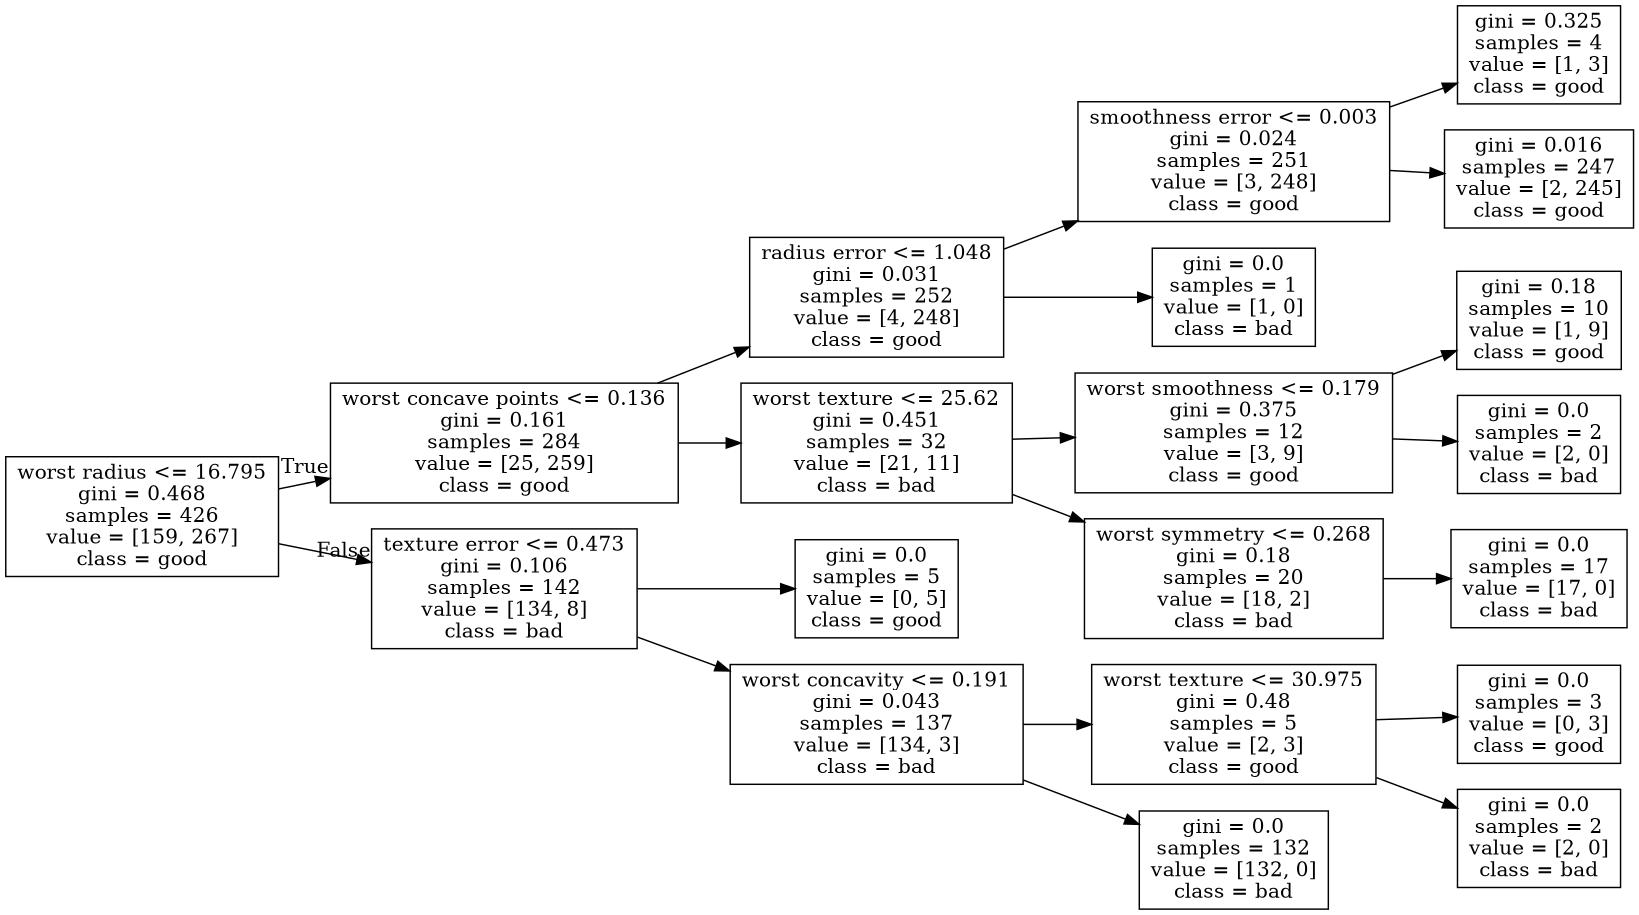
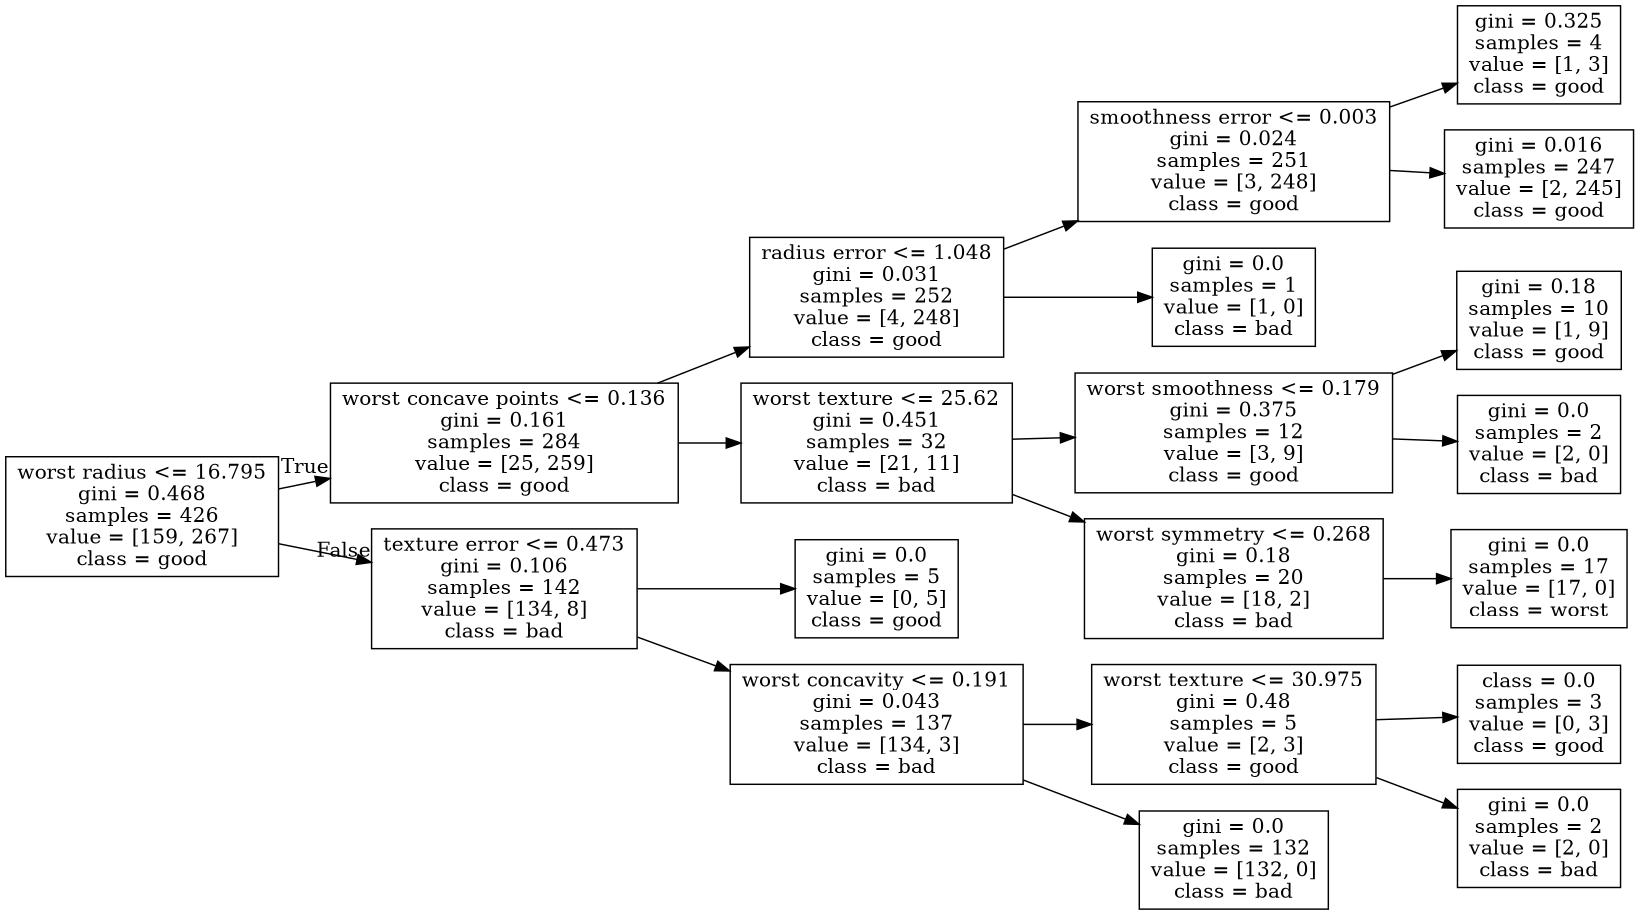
(1539, 579) -> (1539, 579)
(1539, 714) -> (1539, 714)
